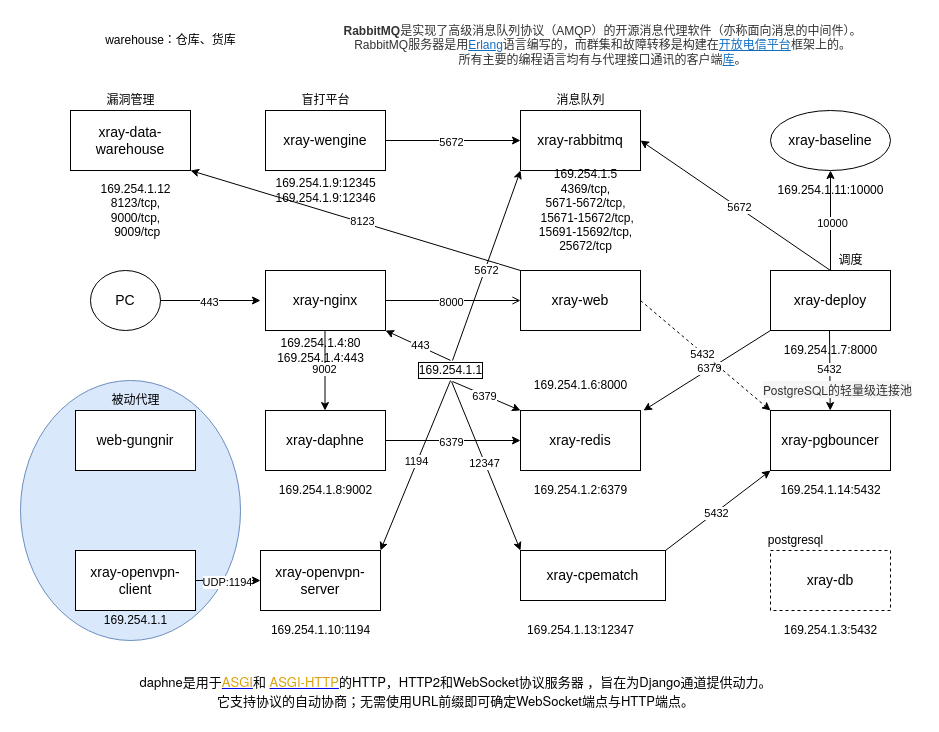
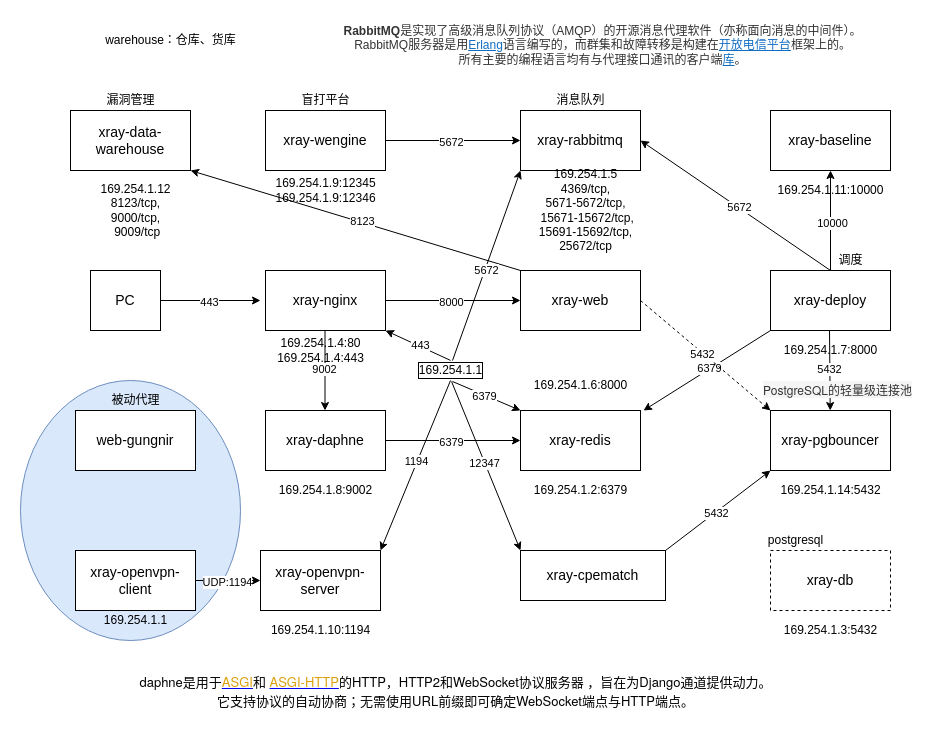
(831, 141) -> (831, 141)
(126, 301) -> (126, 301)
(514, 301) -> (512, 301)
(581, 631) -> none
